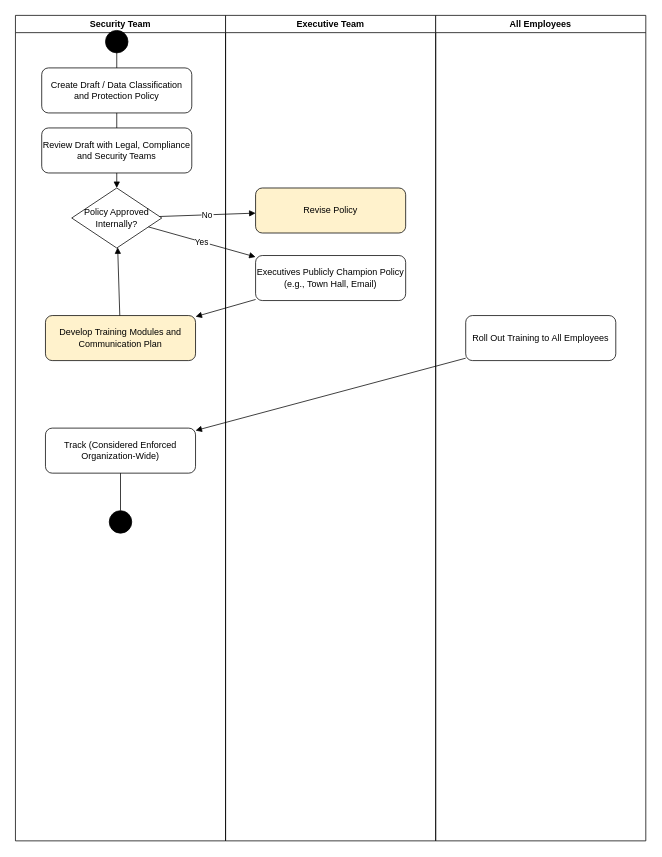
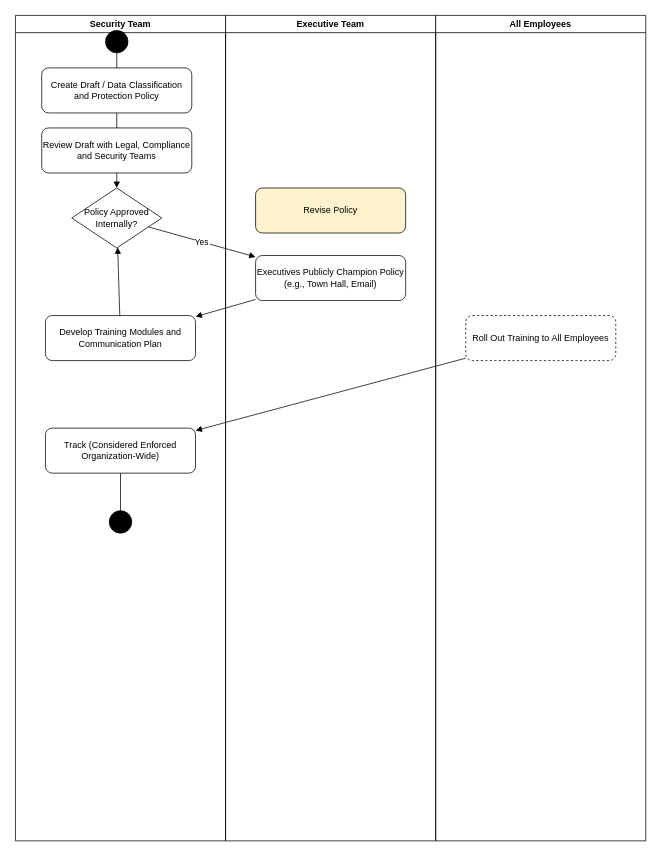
(191, 215) -> none
(120, 338) -> (120, 338)
(540, 338) -> (540, 338)
